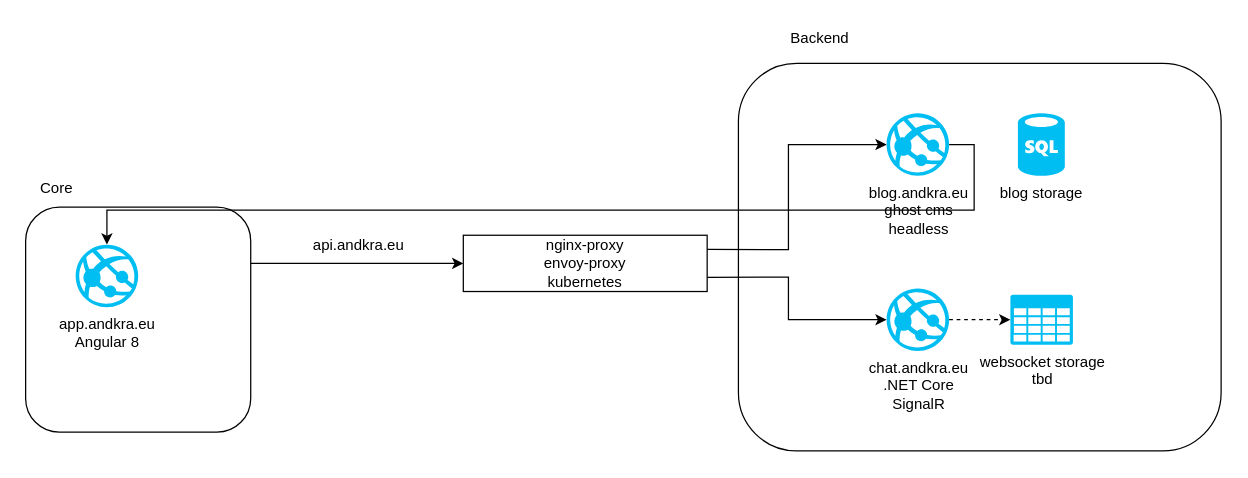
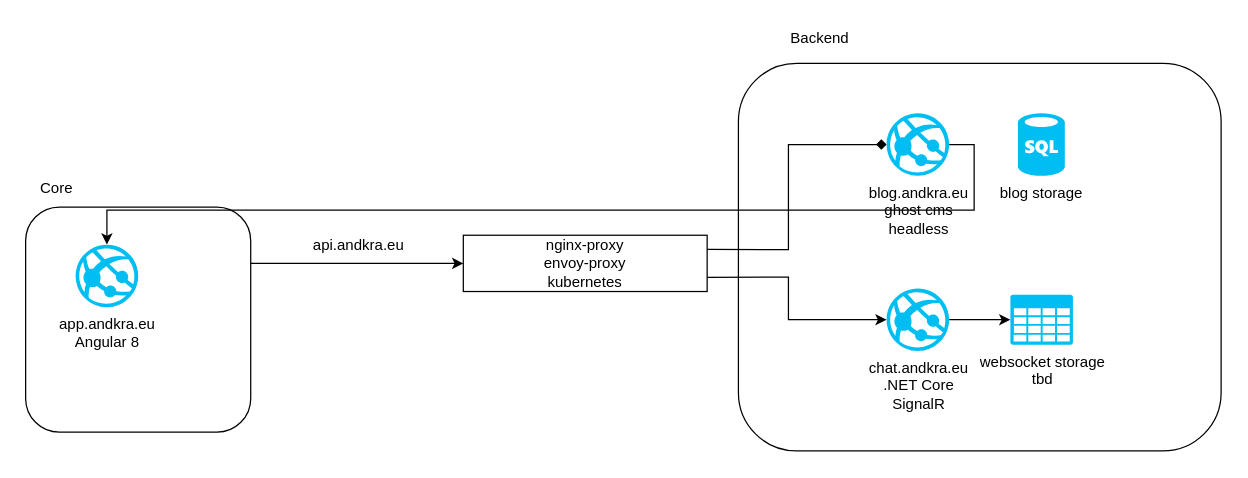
(876, 144) -> (876, 144)
(976, 319) -> (976, 319)
